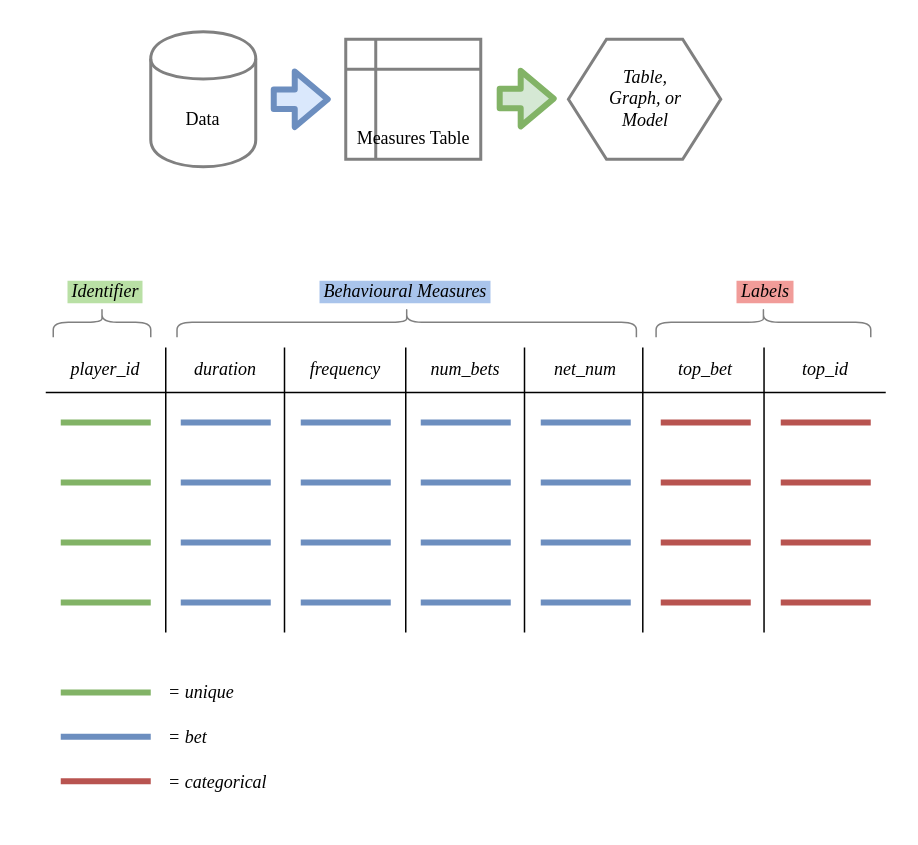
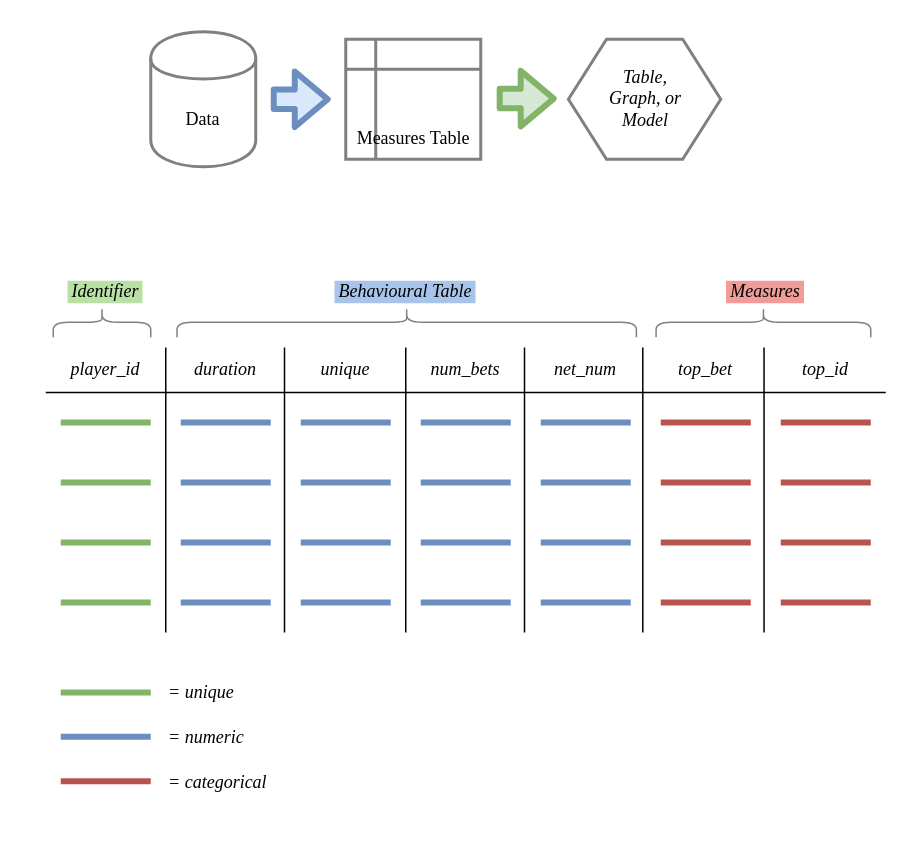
(406, 292) -> (406, 292)
(766, 292) -> (766, 292)
(346, 370) -> (346, 370)
(192, 737) -> (209, 737)
